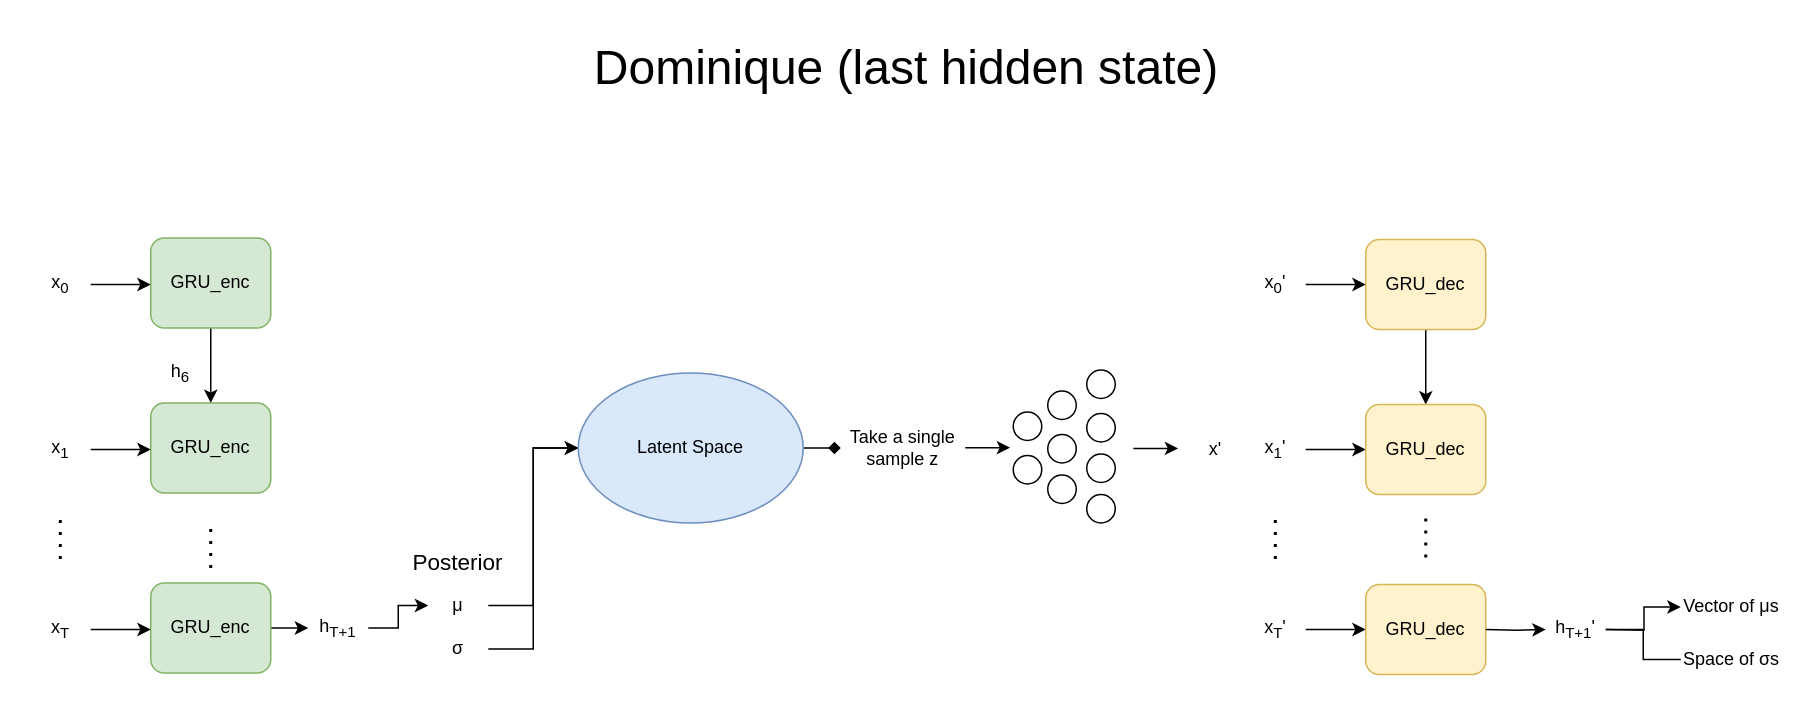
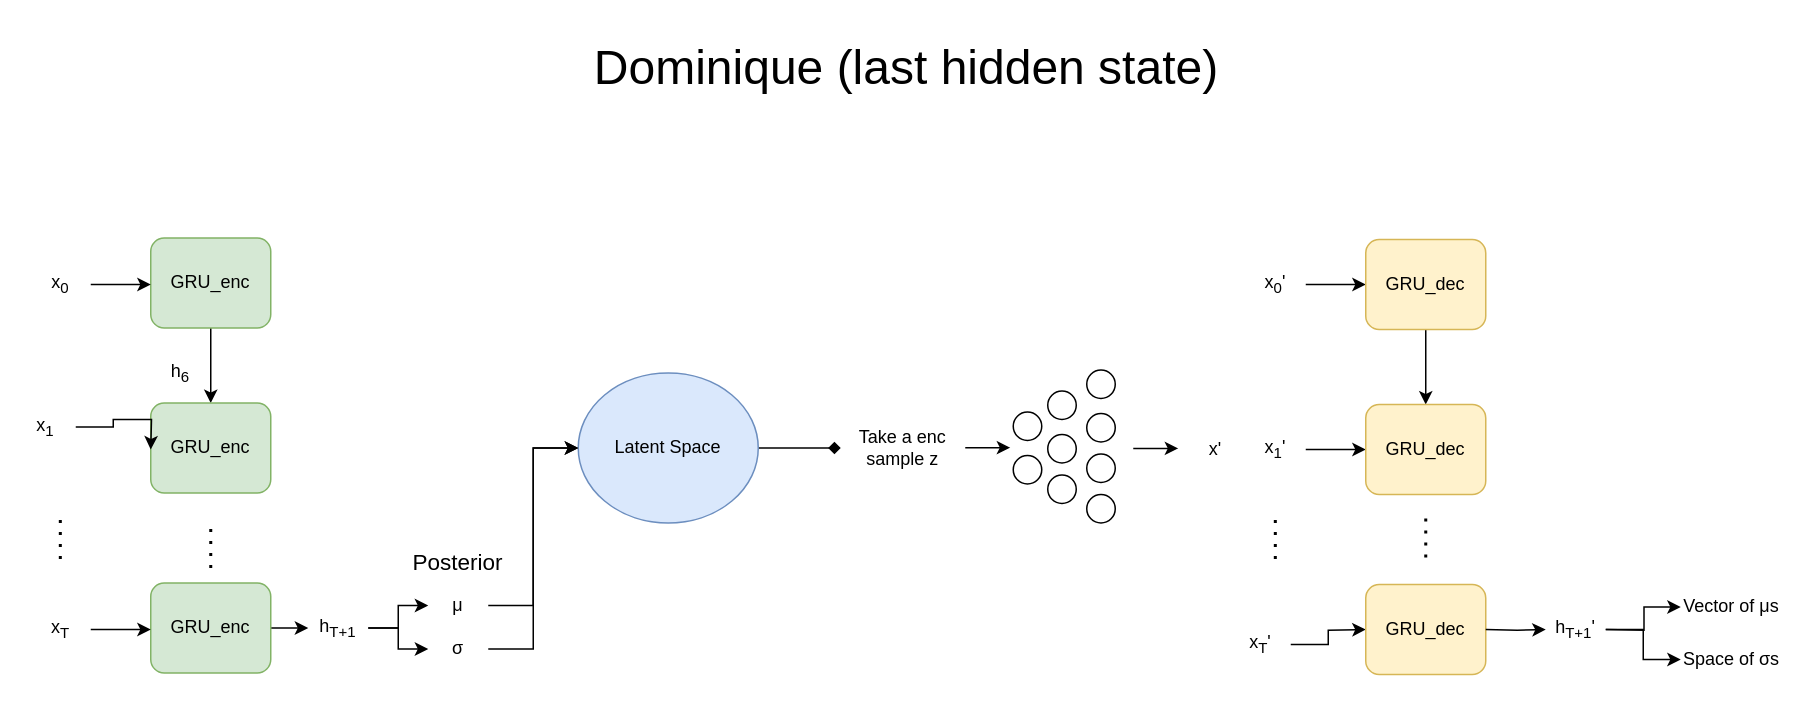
(691, 448) -> (668, 448)
(903, 448) -> (903, 448)
(61, 449) -> (46, 427)
(1276, 629) -> (1261, 644)
none -> (398, 649)
(1673, 659) -> (1669, 659)
